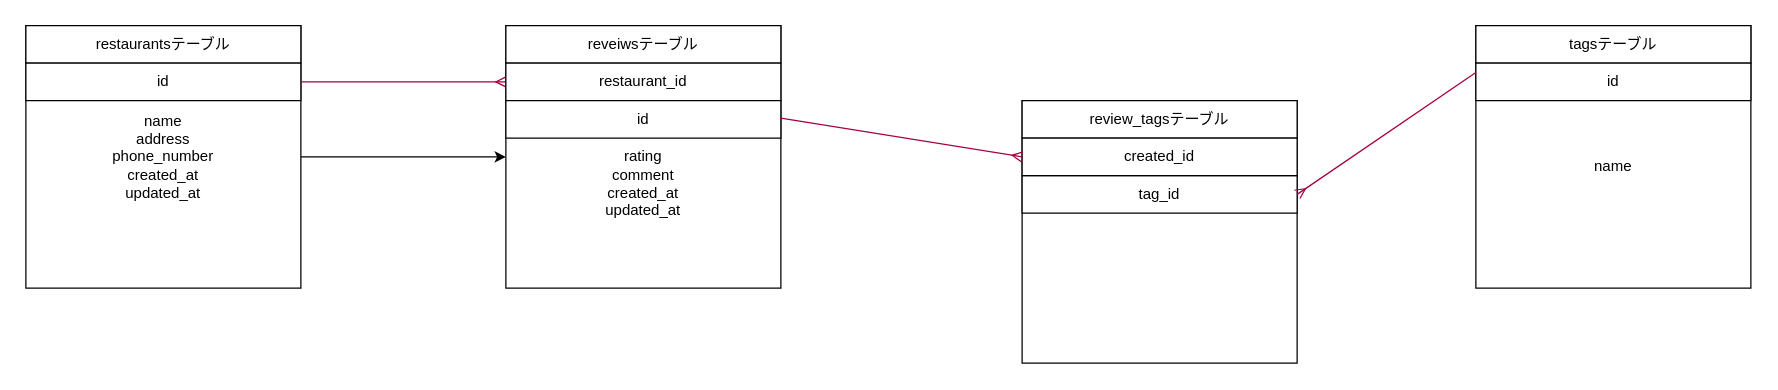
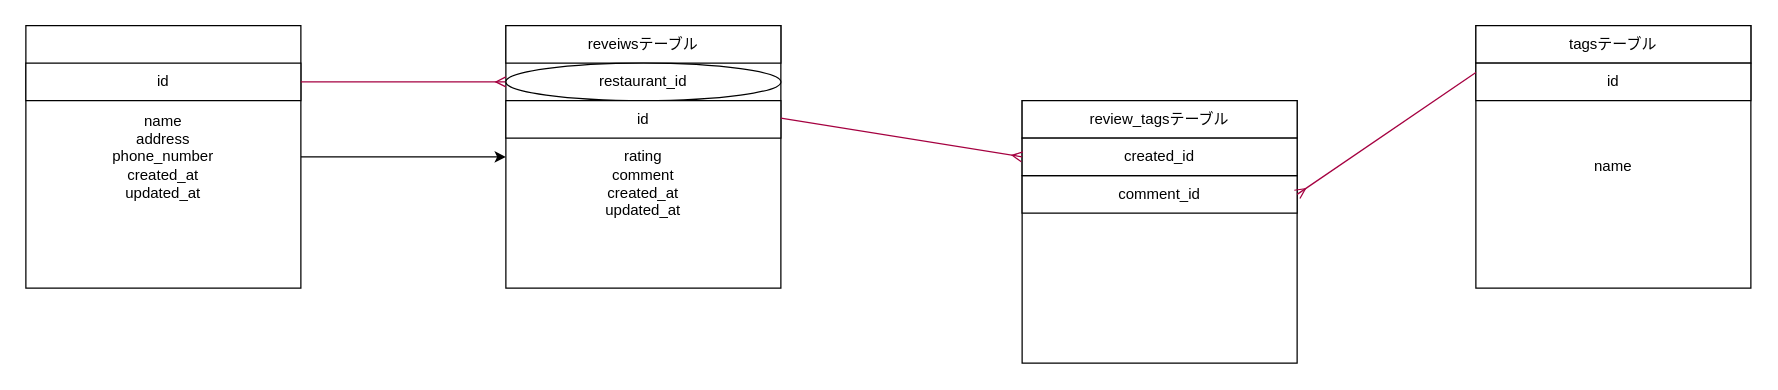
(163, 44) -> none
(643, 82) -> (643, 82)
(1159, 194) -> (1159, 194)
